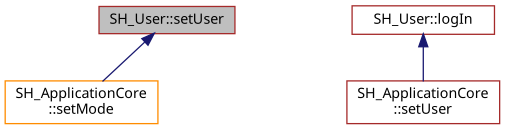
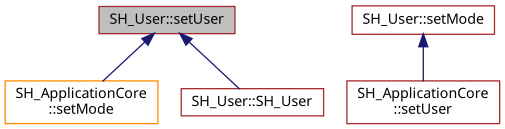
(423, 20) -> (423, 20)
none -> (252, 102)
